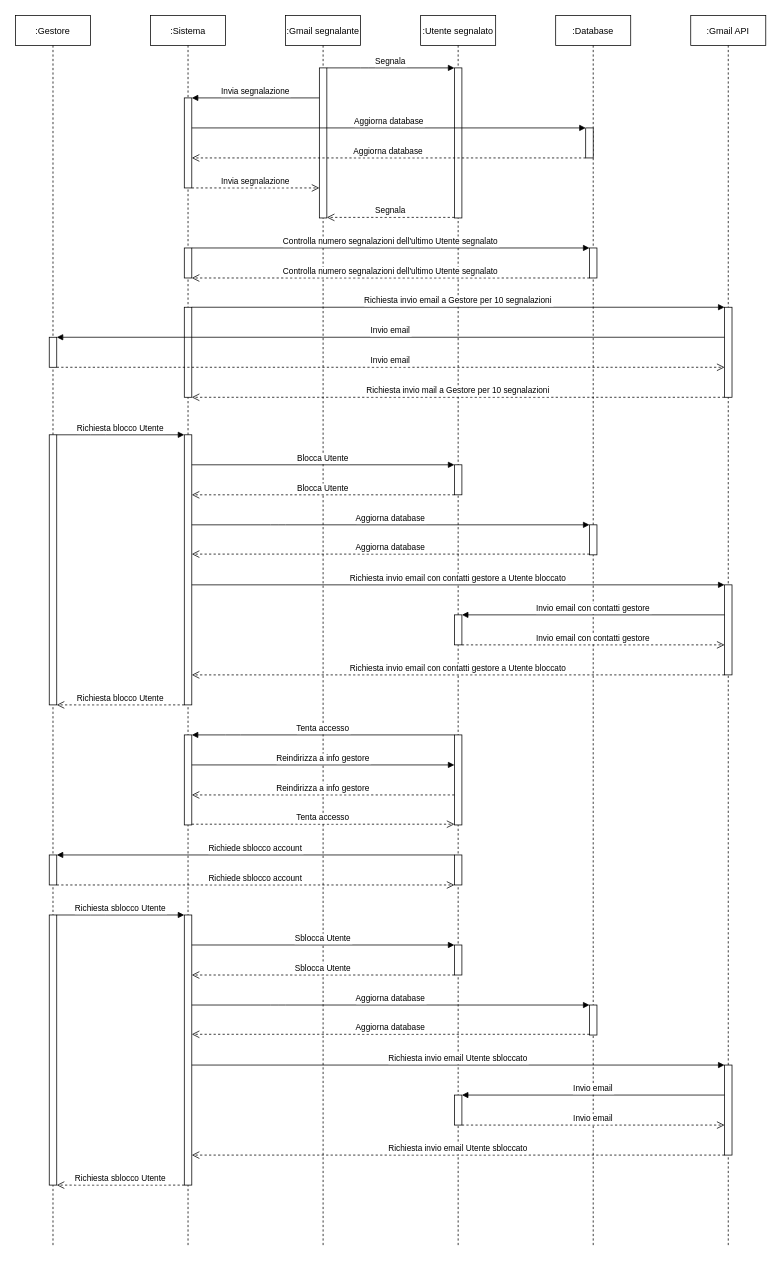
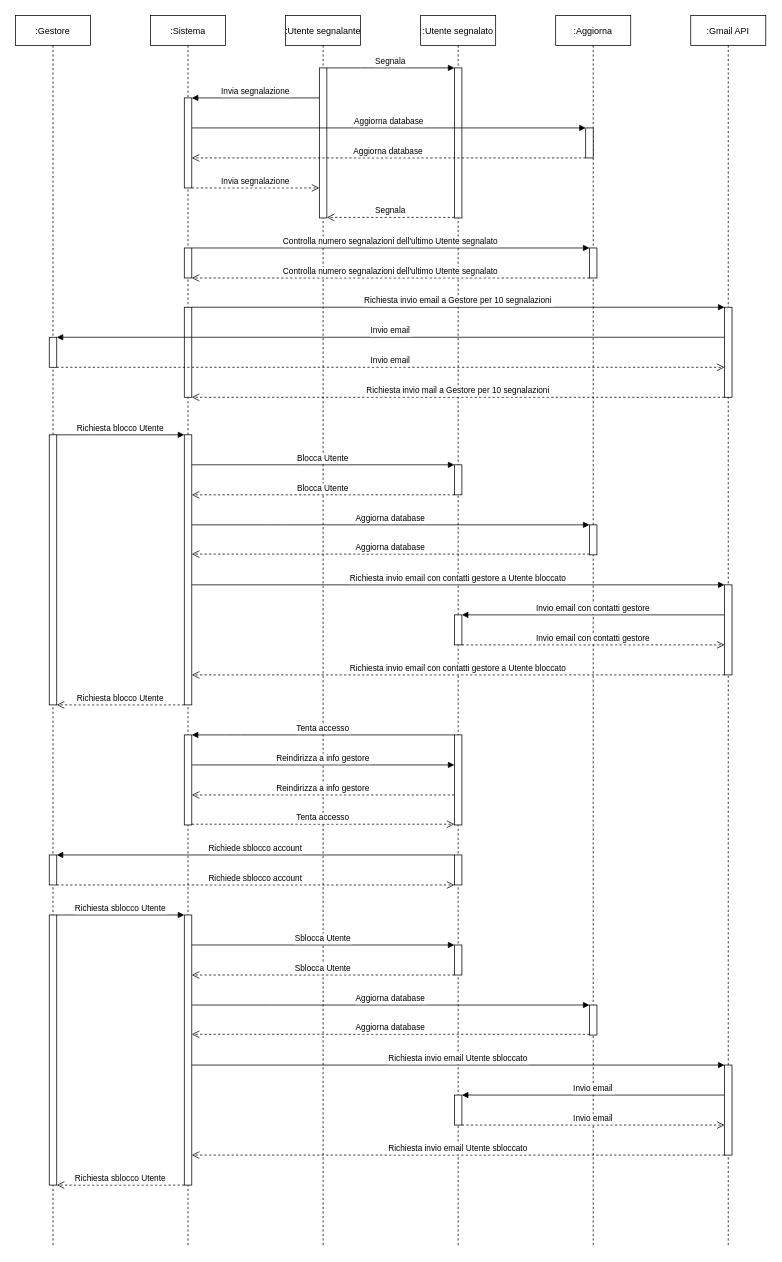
(323, 31) -> (323, 31)
(593, 31) -> (593, 31)
